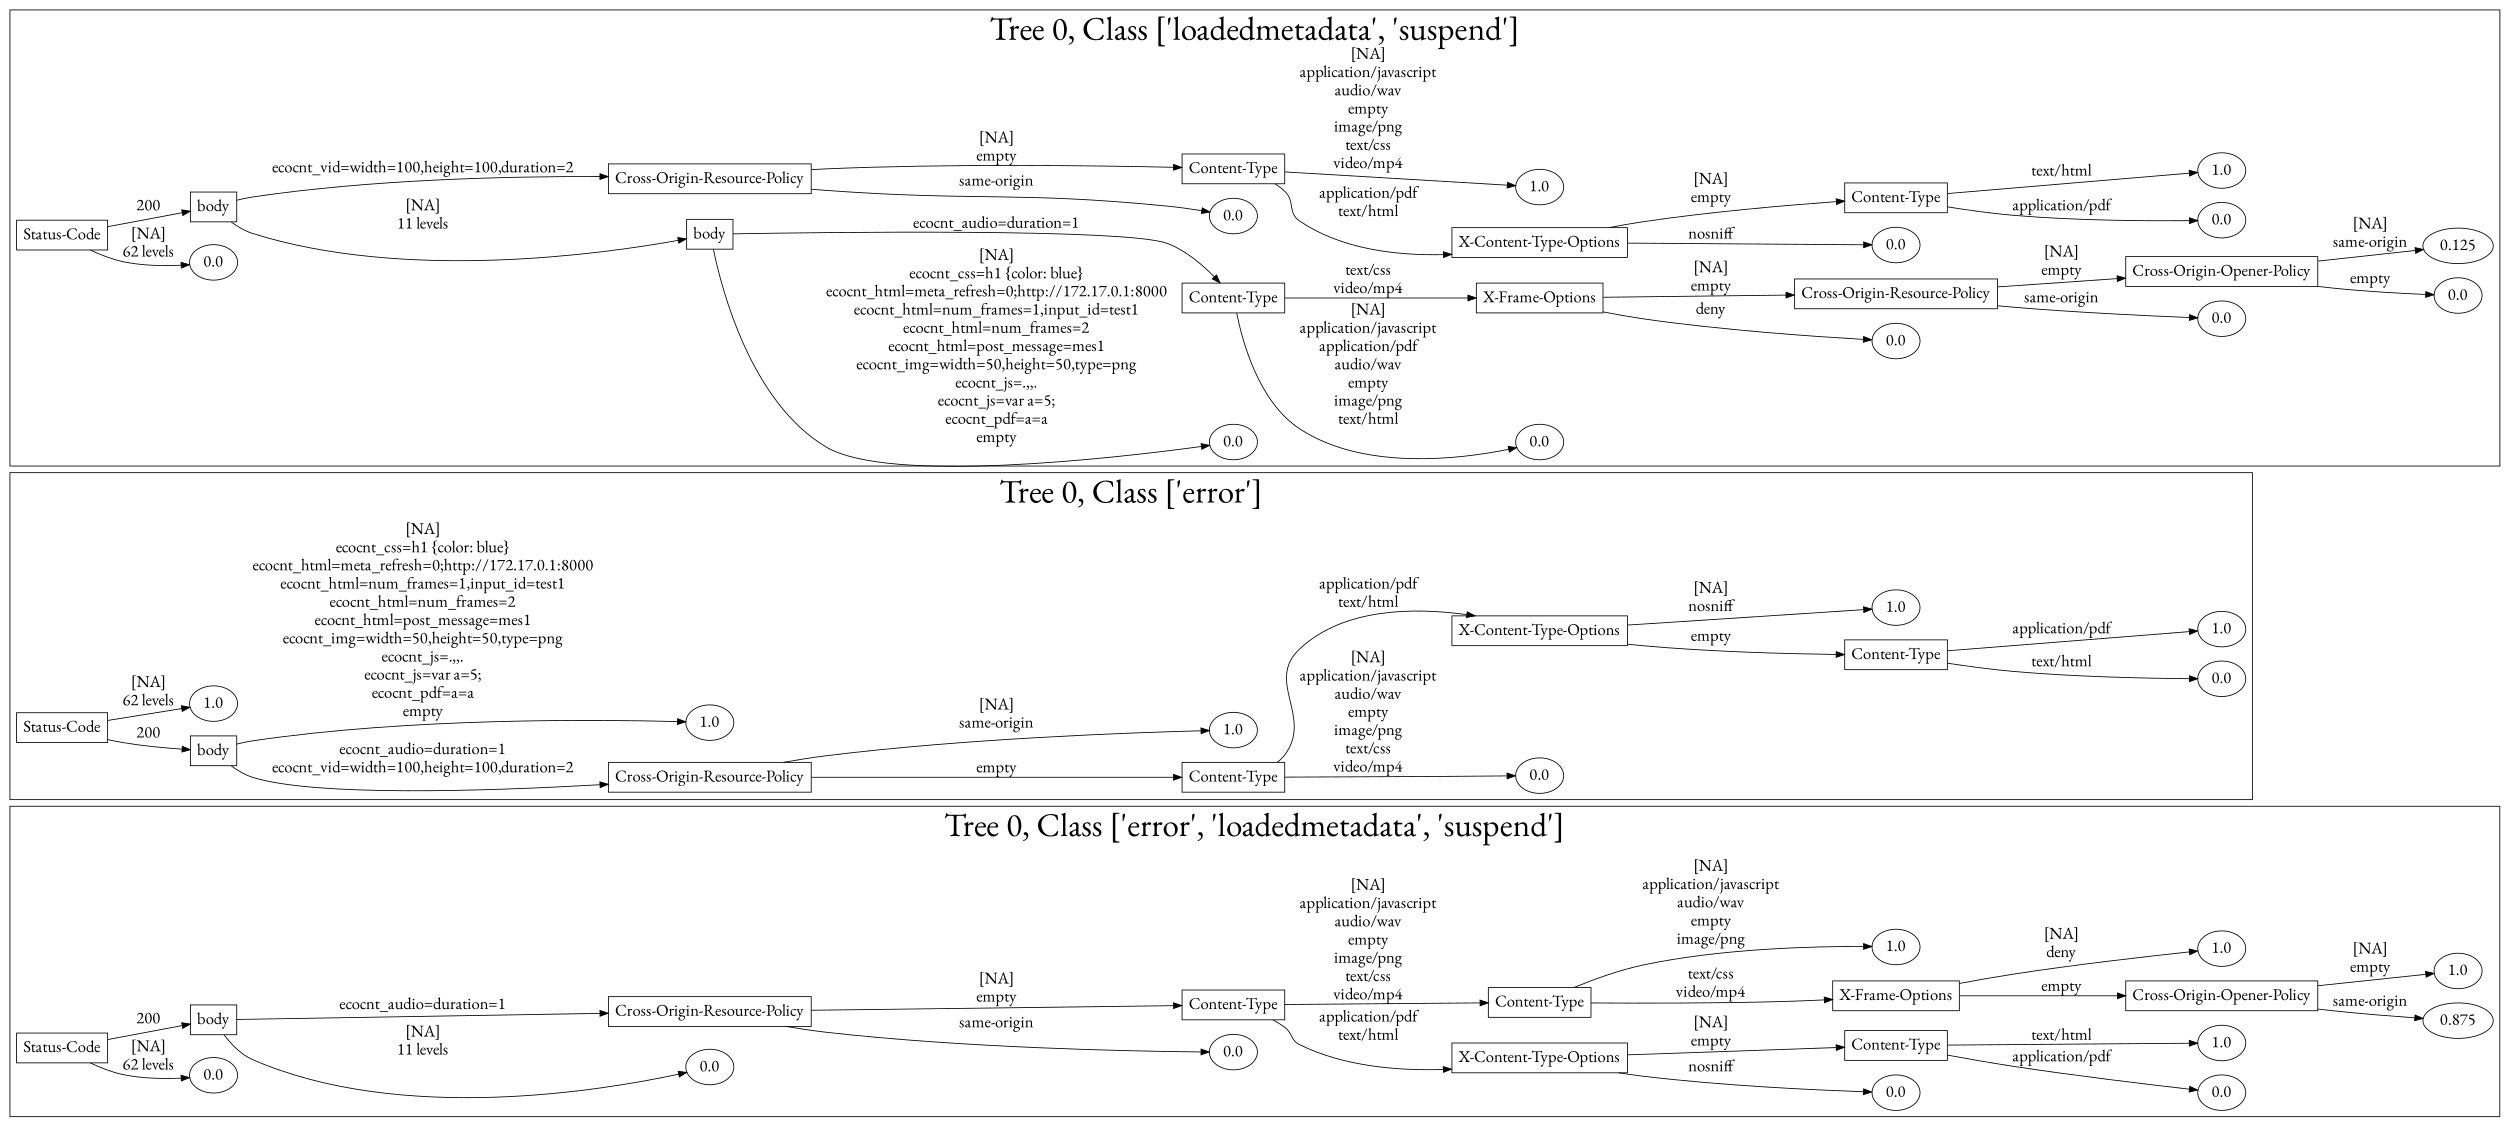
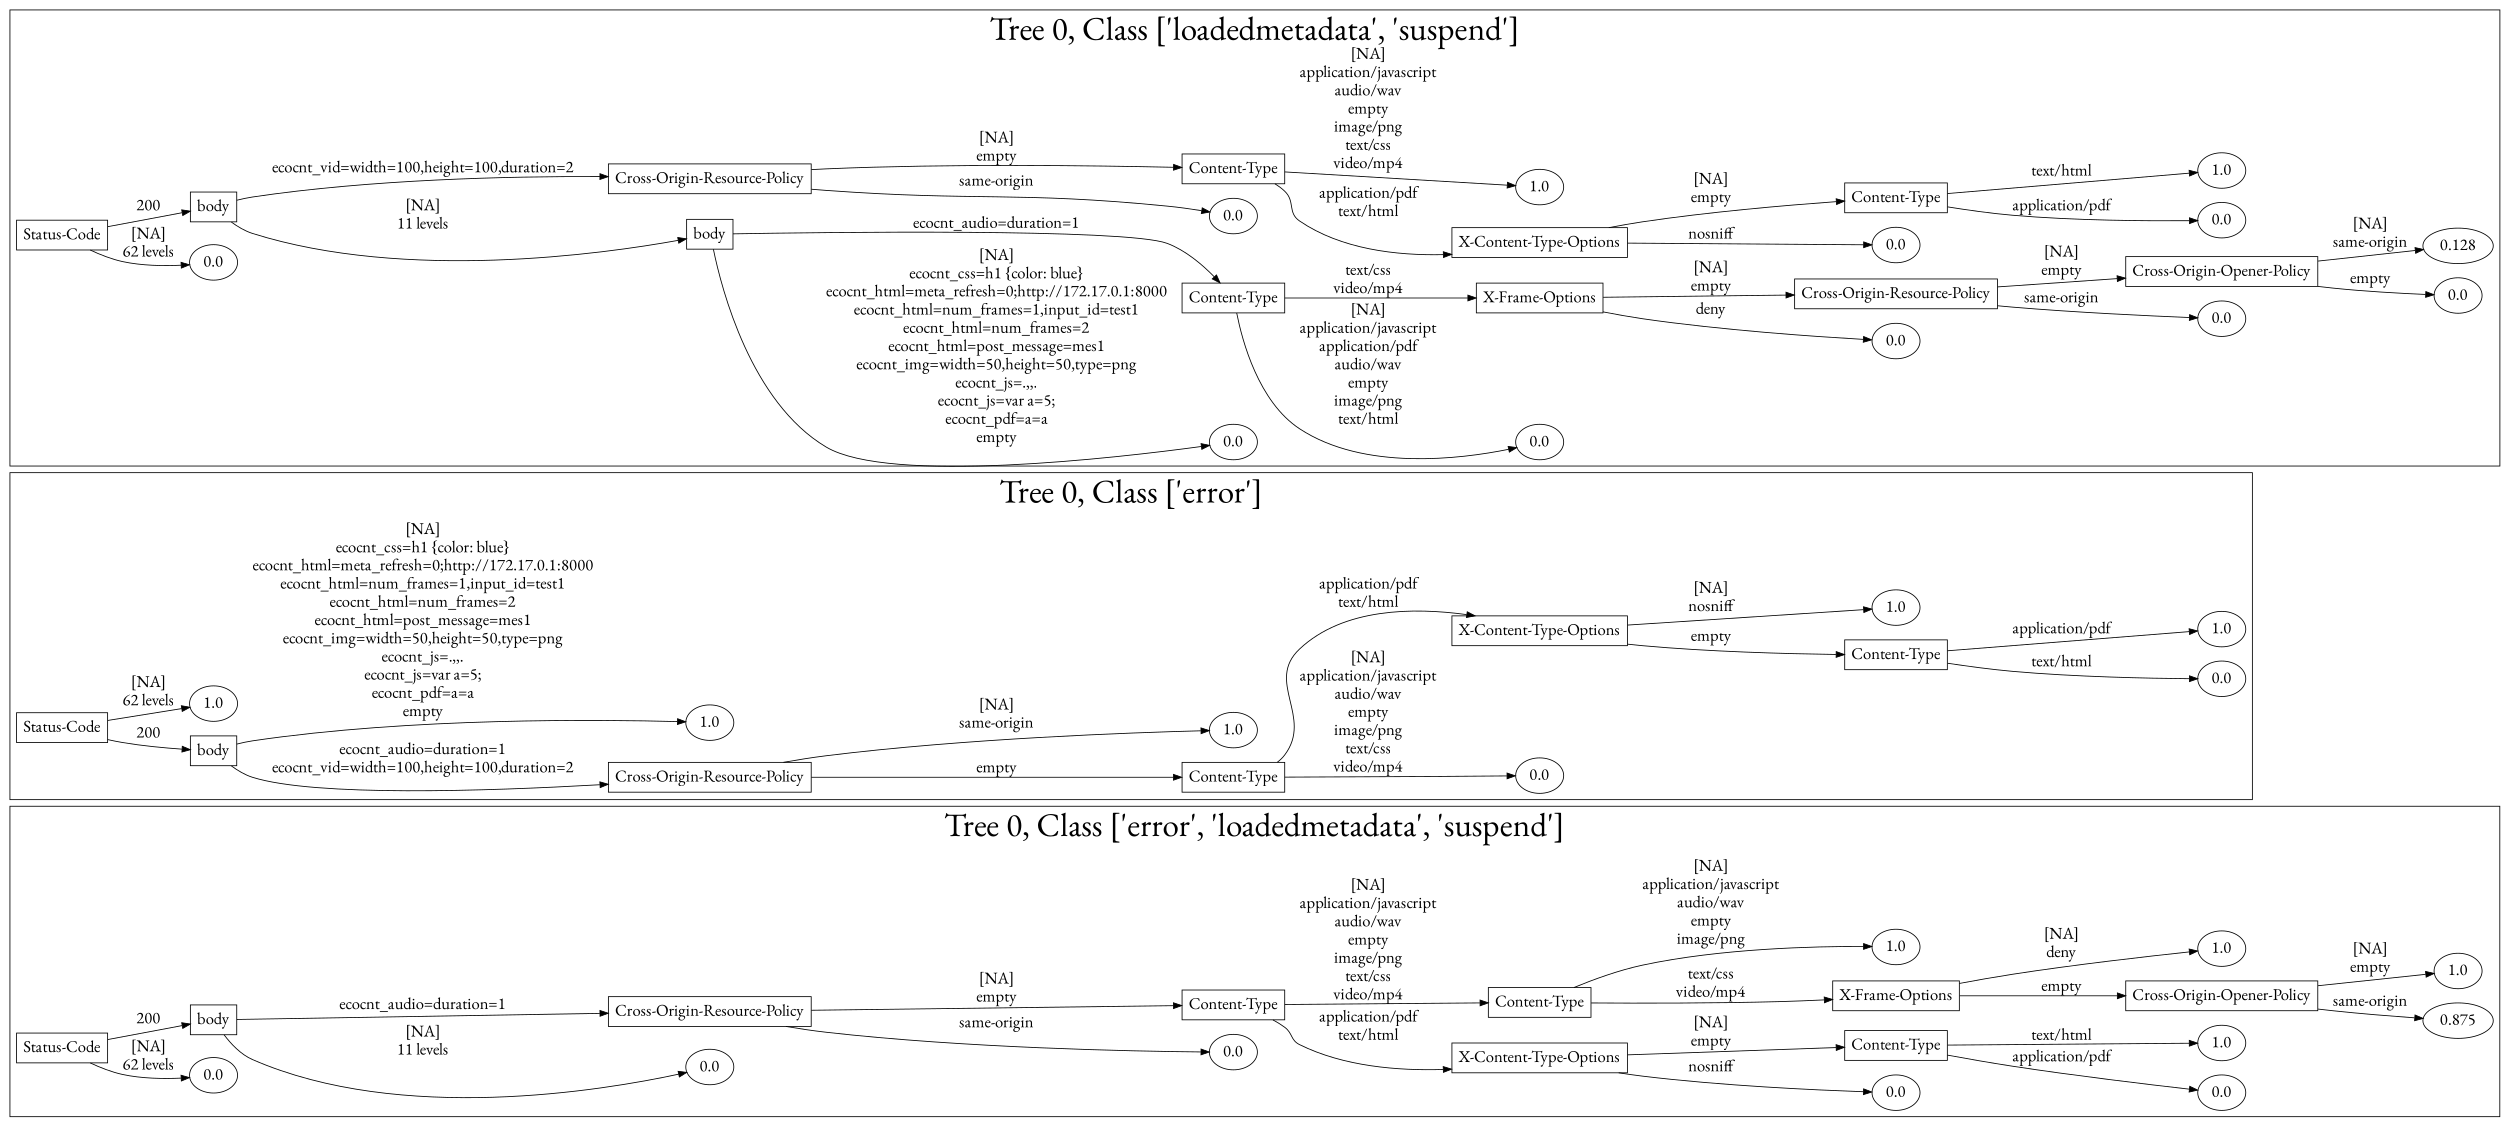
(2458, 246) -> (2458, 246)
